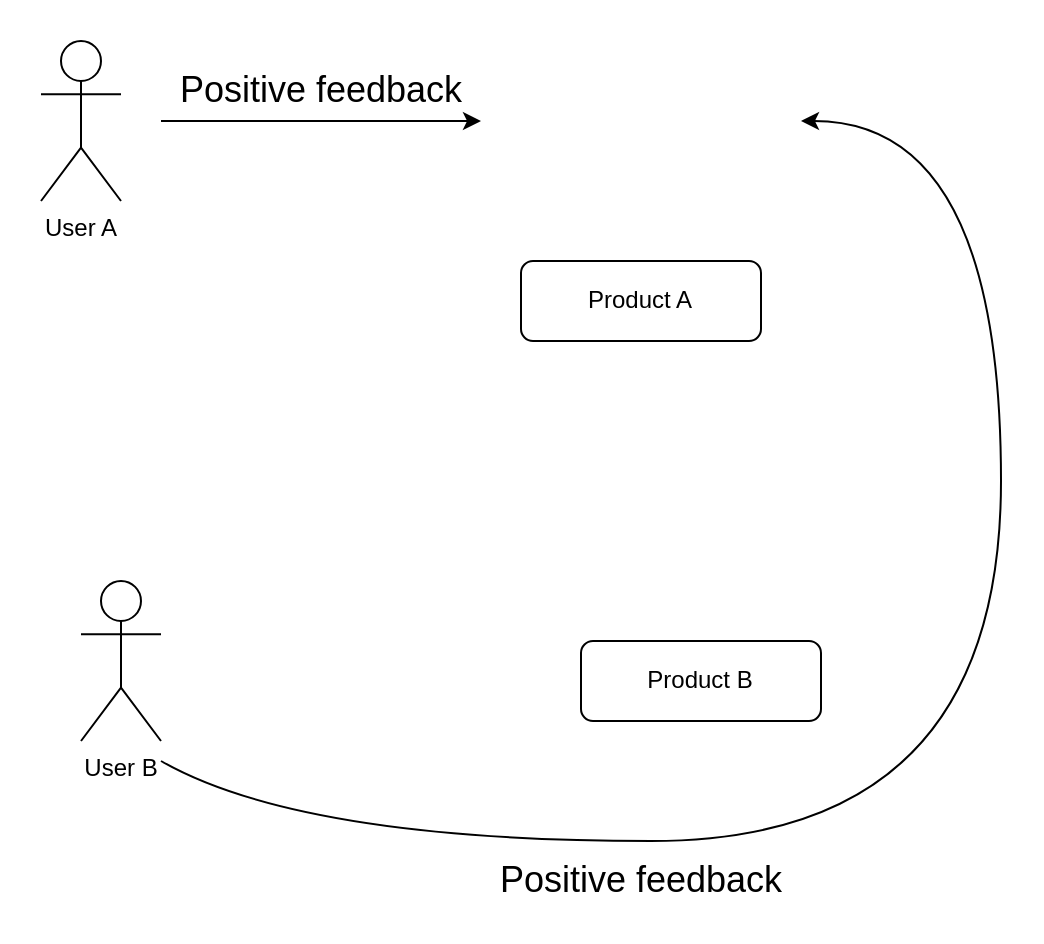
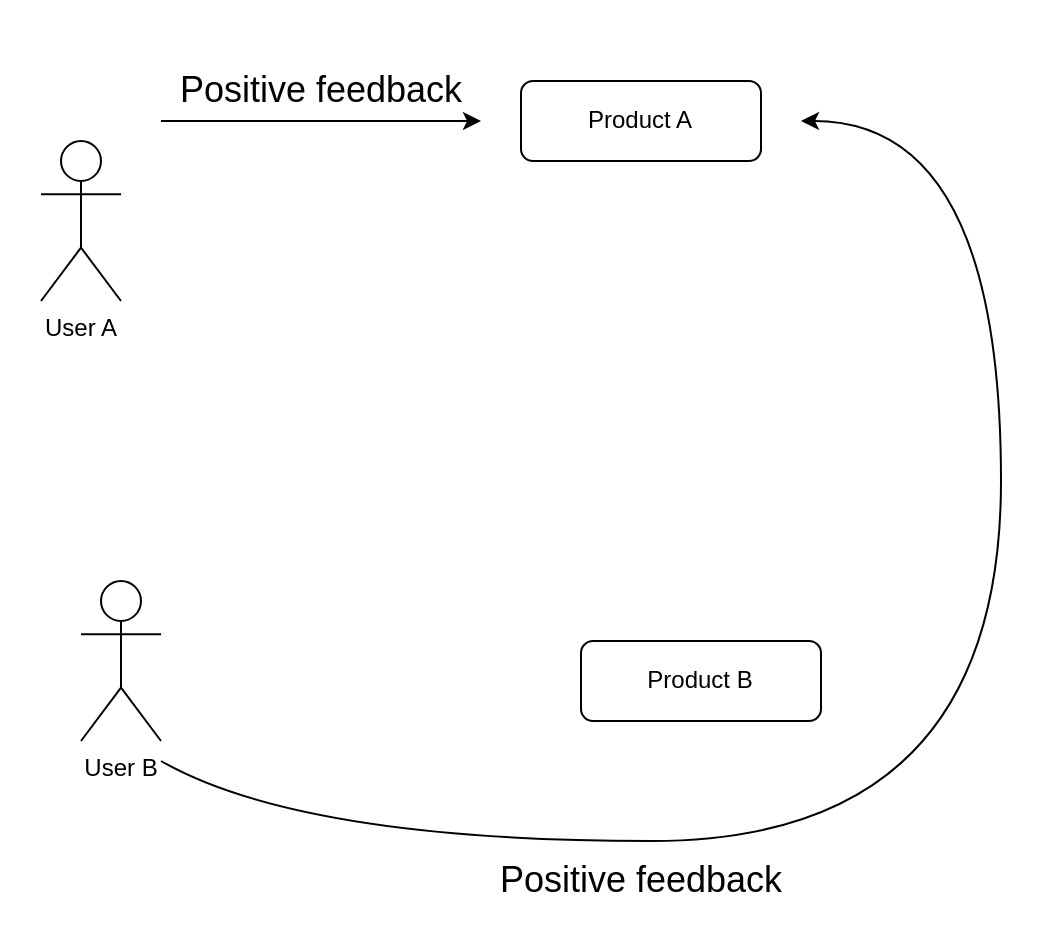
(81, 121) -> (81, 221)
(641, 301) -> (641, 121)
